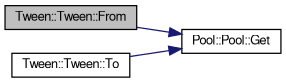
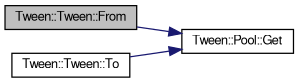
(231, 41) -> (238, 41)
